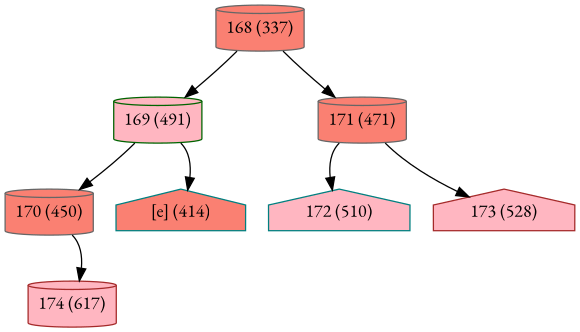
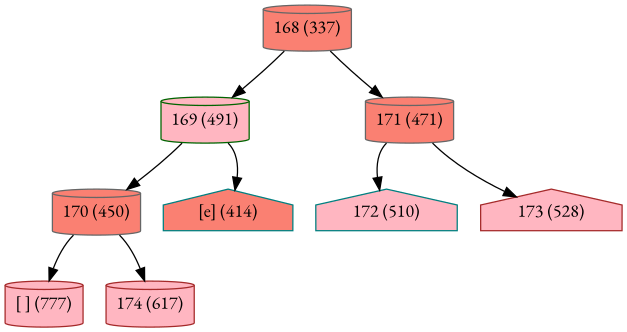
none -> (44, 304)
